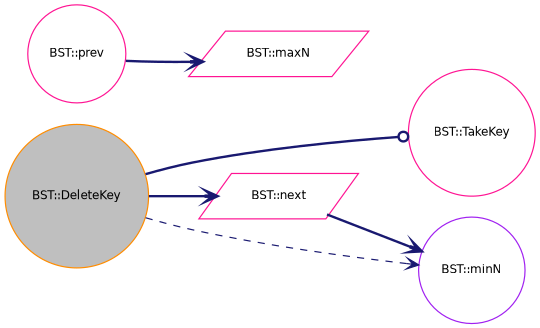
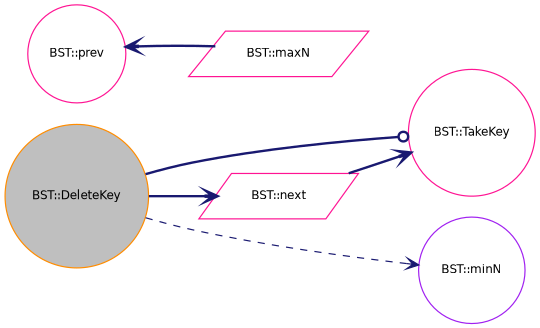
(158, 62) -> (177, 46)
(369, 231) -> (374, 165)
